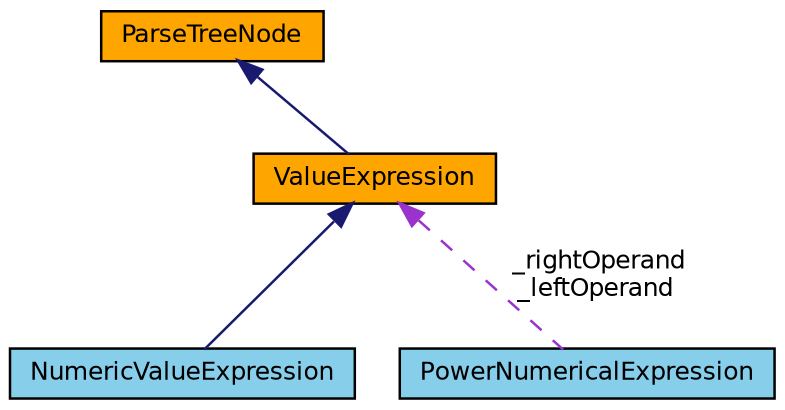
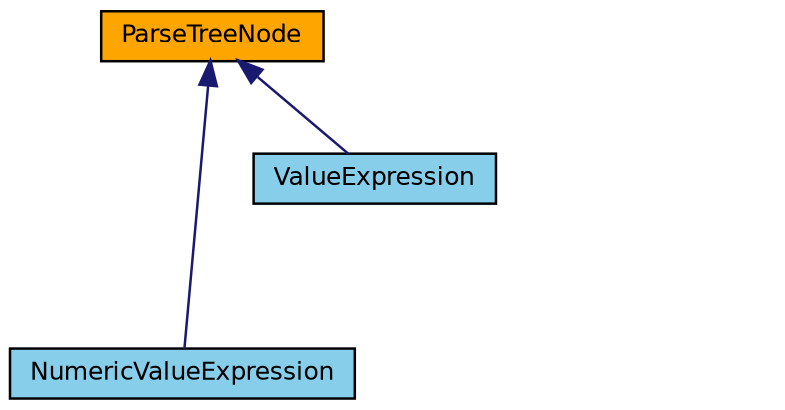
(375, 179) -> (375, 179)
(269, 285) -> (196, 218)
(587, 374) -> none
